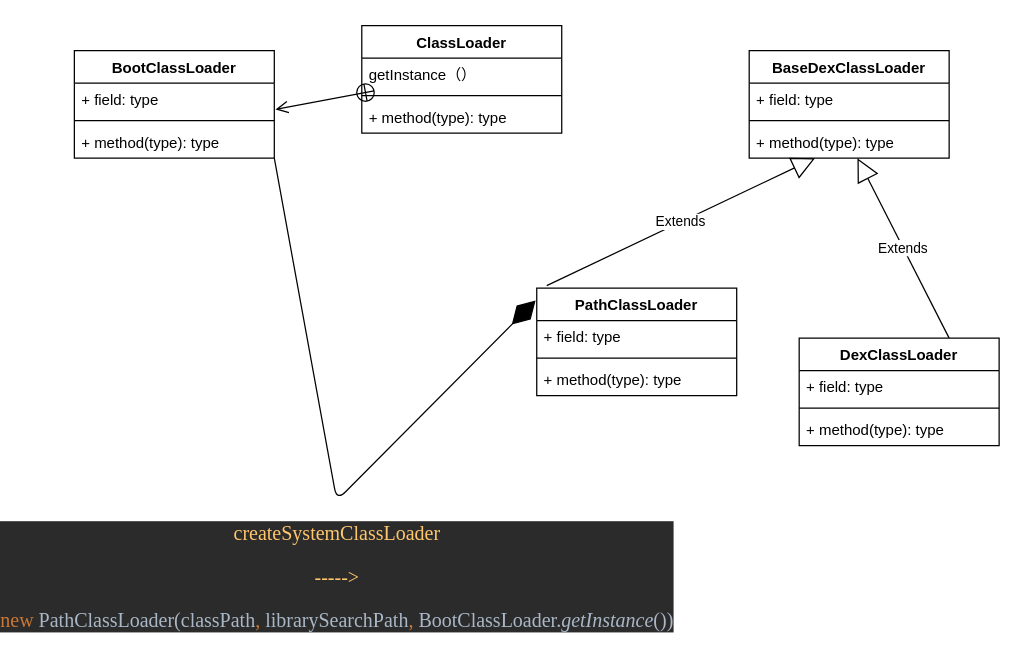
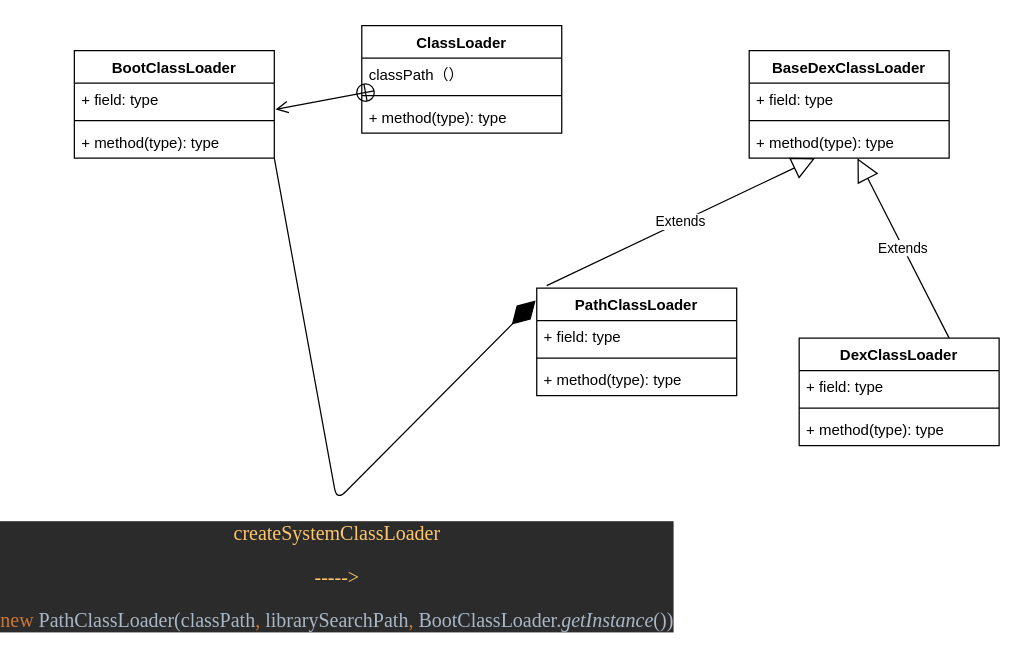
(430, 75) -> (420, 75)
